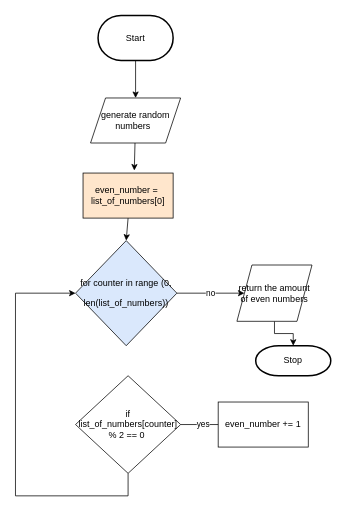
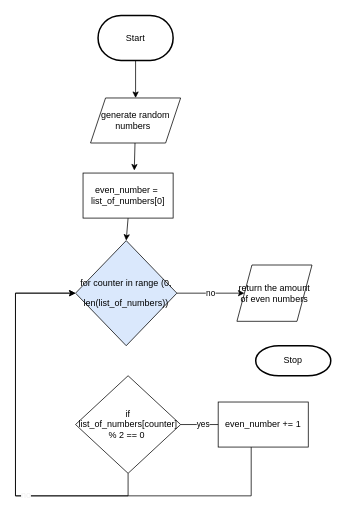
(128, 195) -> (128, 195)
(280, 333) -> none
none -> (214, 495)
